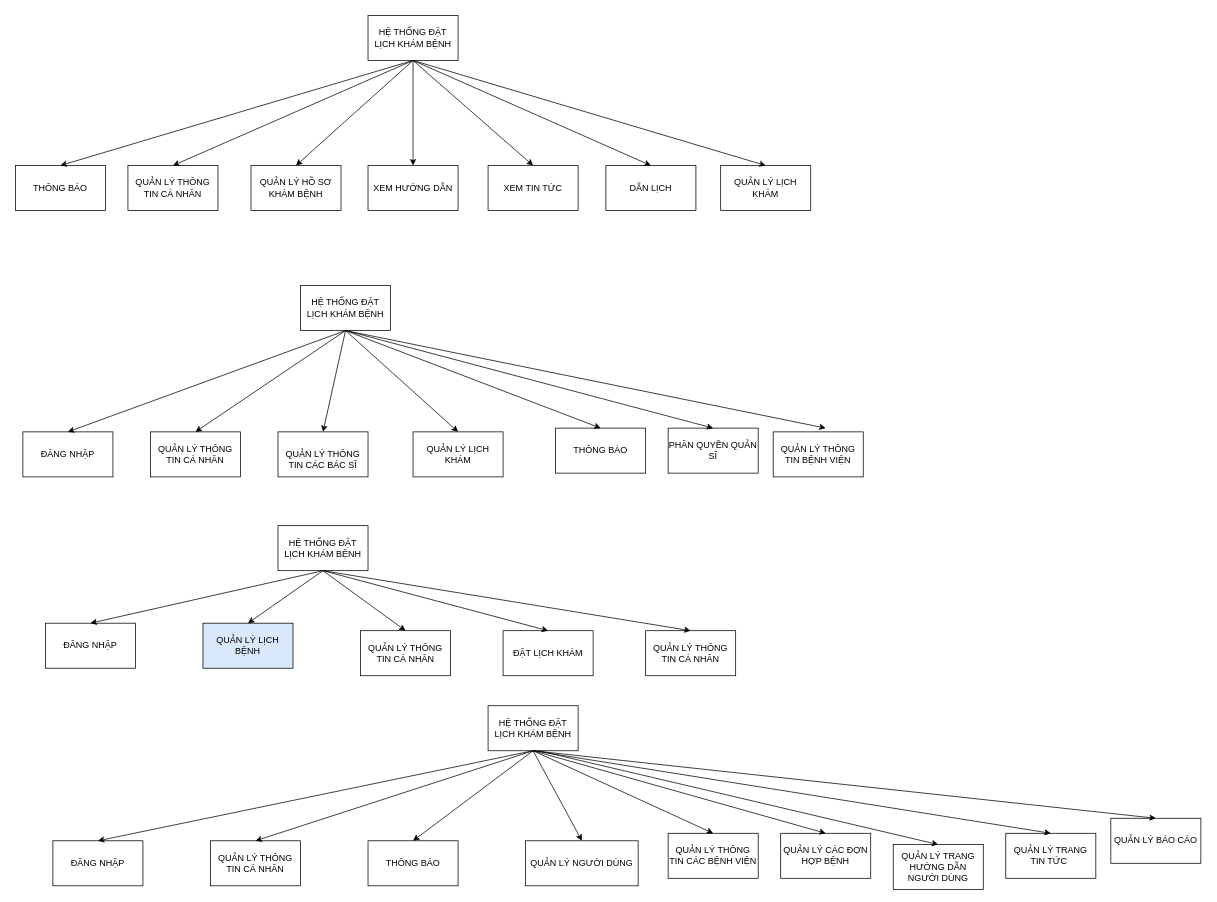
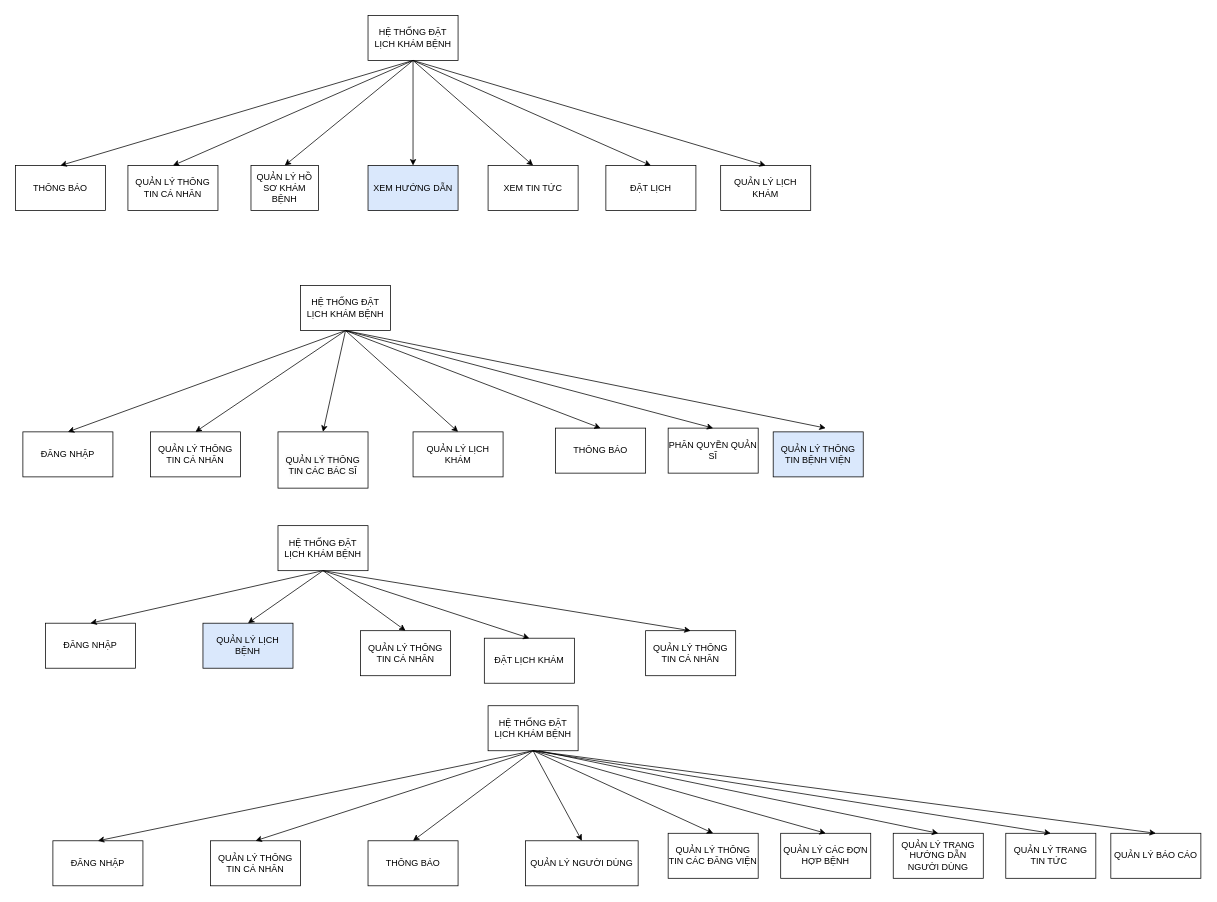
(296, 188) -> (285, 188)
(413, 188) -> (413, 188)
(651, 188) -> (651, 188)
(323, 454) -> (323, 460)
(818, 454) -> (818, 454)
(548, 653) -> (529, 660)
(1155, 840) -> (1155, 855)
(713, 855) -> (713, 855)
(938, 867) -> (938, 855)
